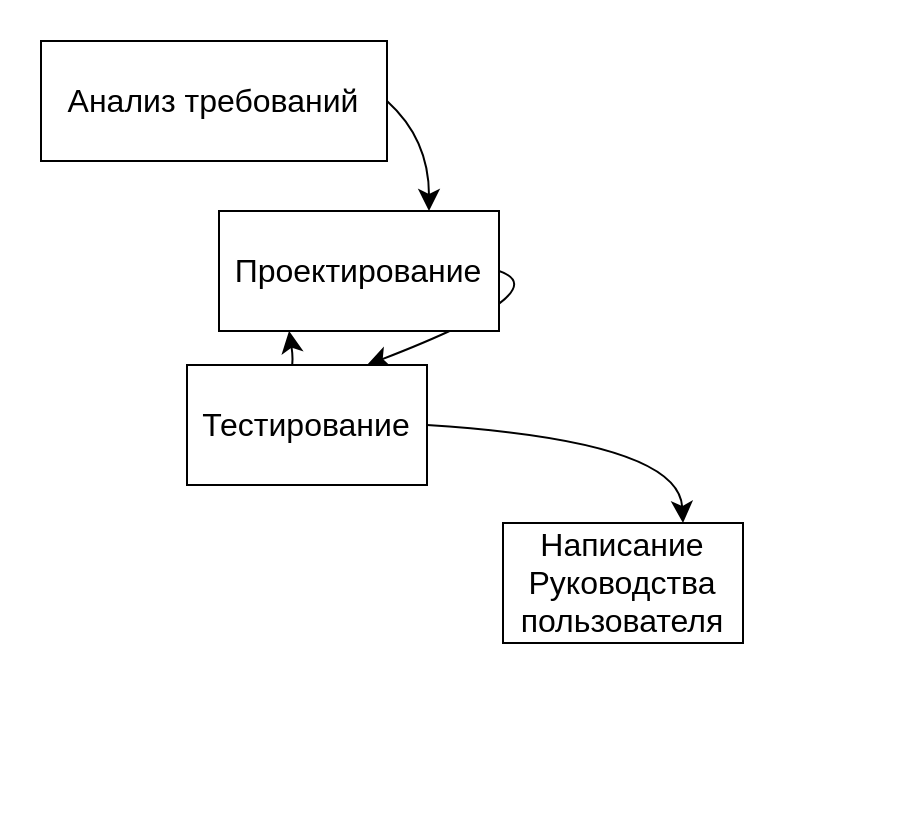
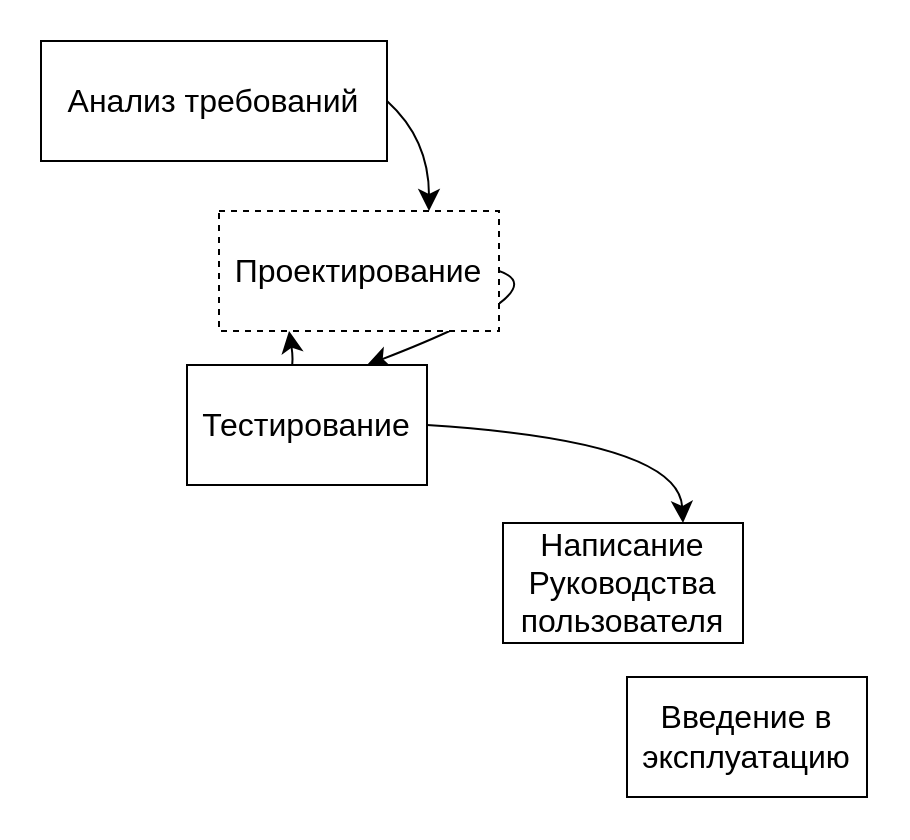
(359, 271) -> (359, 271)
none -> (747, 737)
